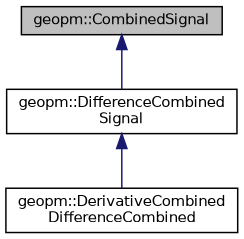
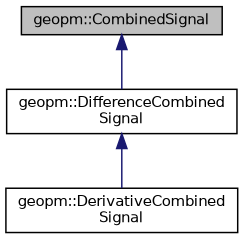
(122, 210) -> (122, 210)
